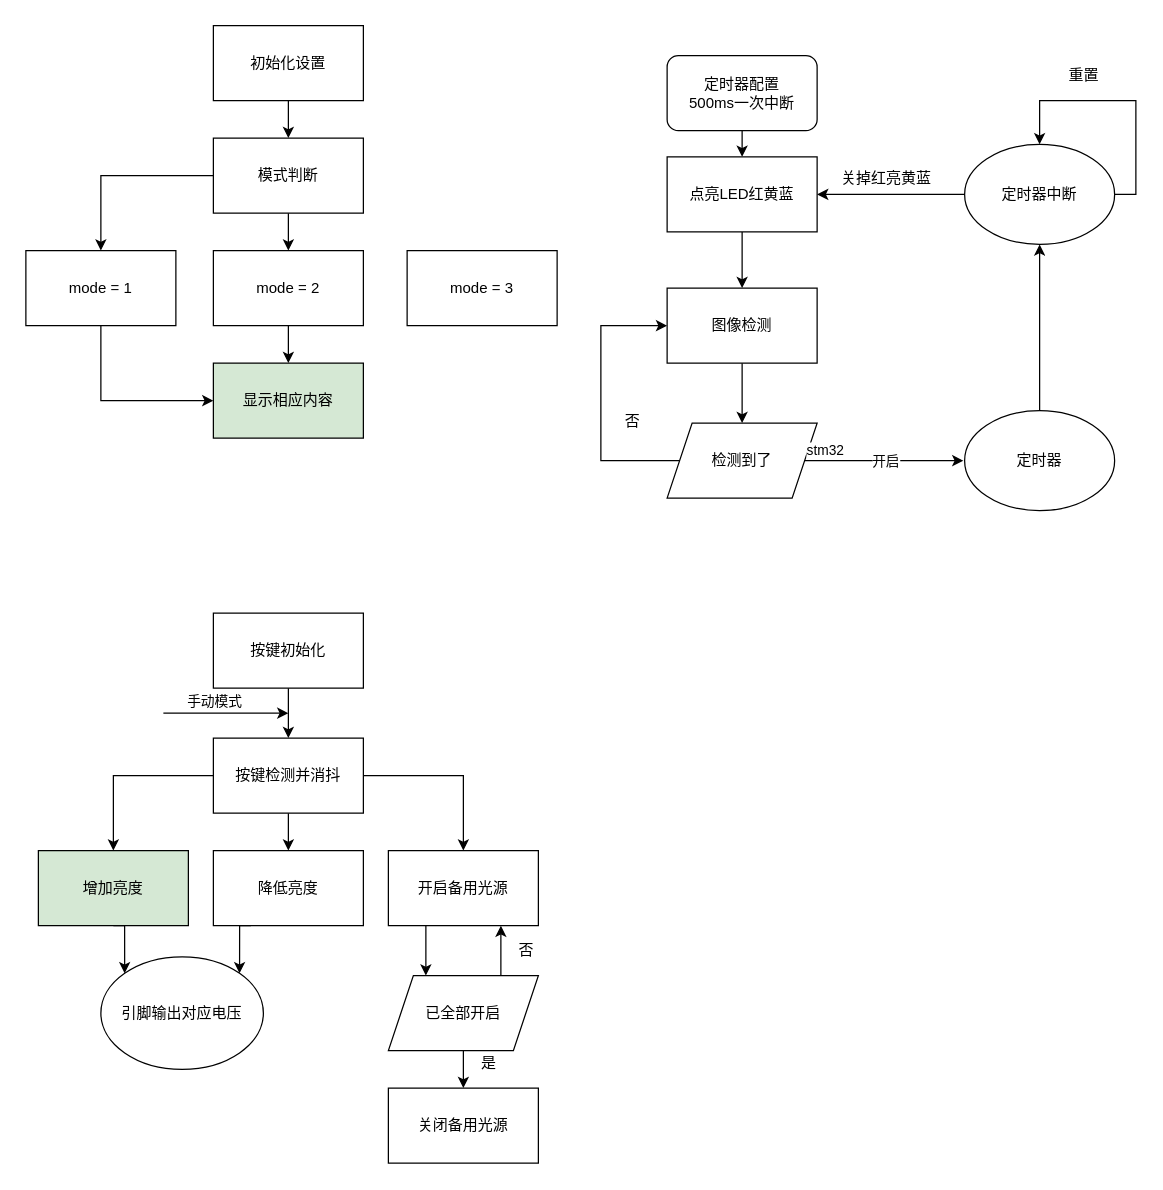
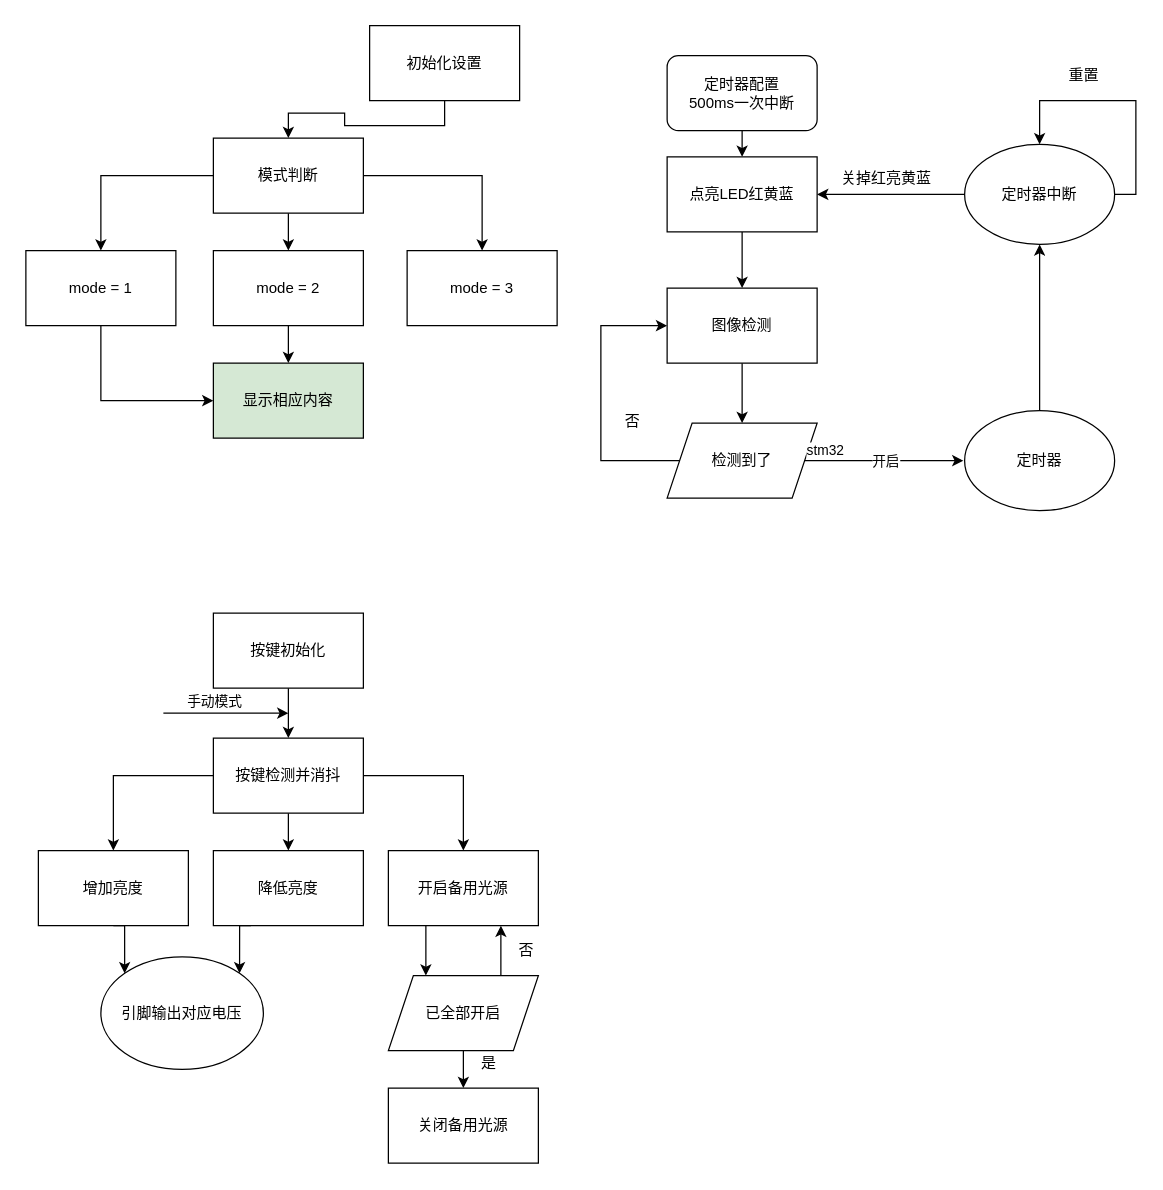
(288, 63) -> (444, 63)
none -> (456, 176)
(113, 888) -> (113, 888)
